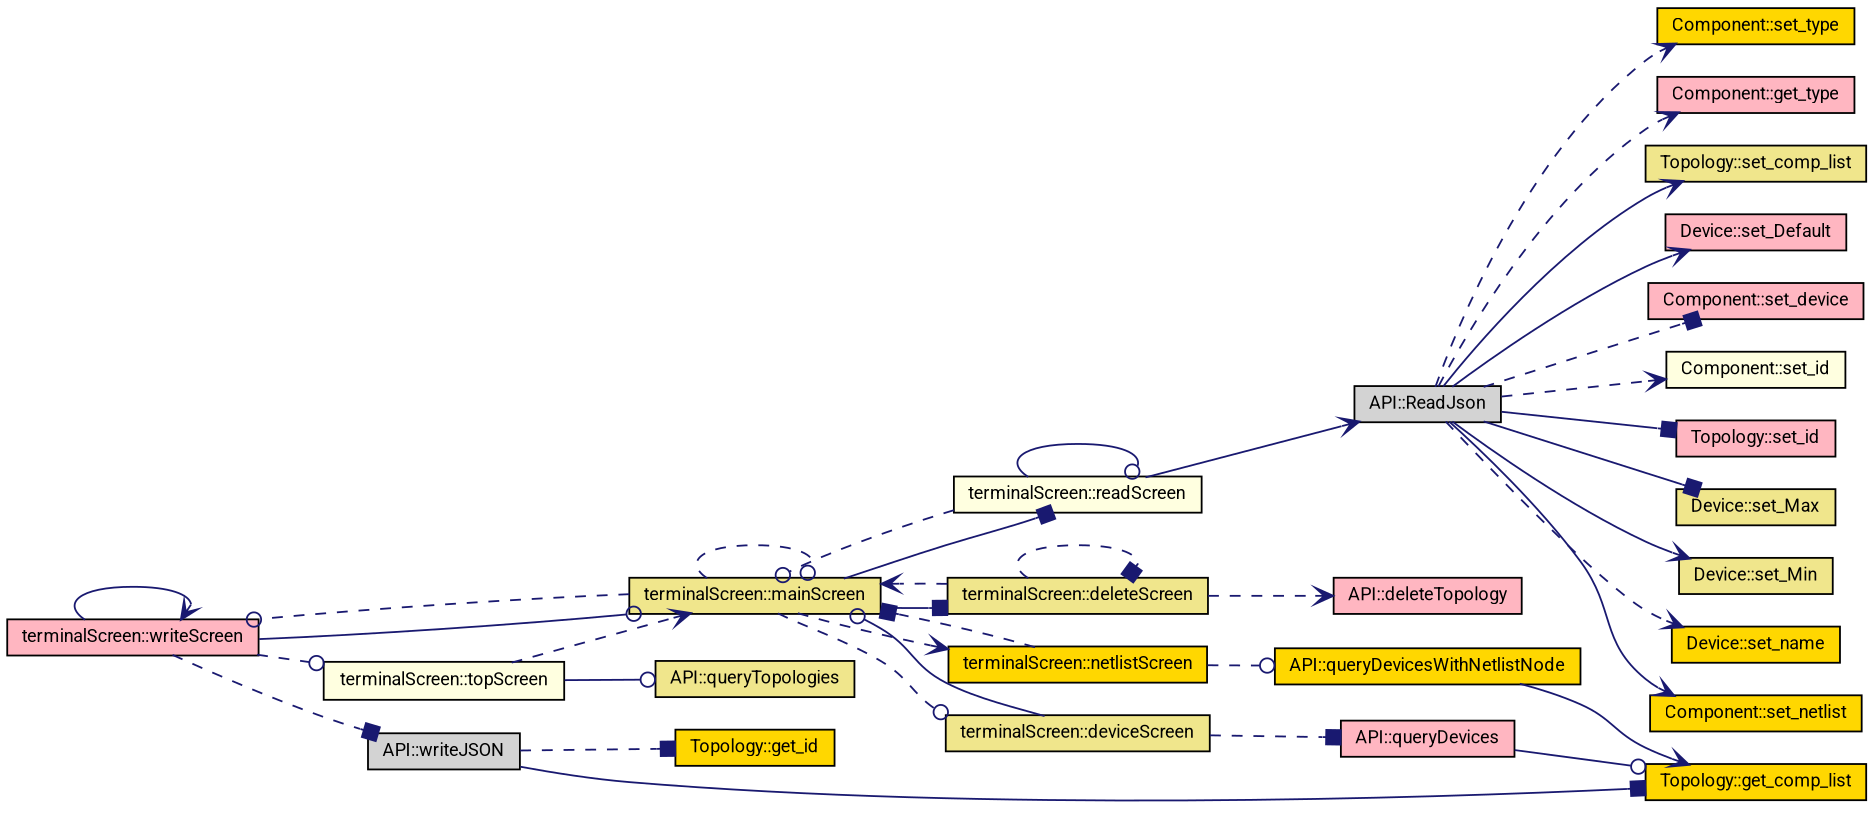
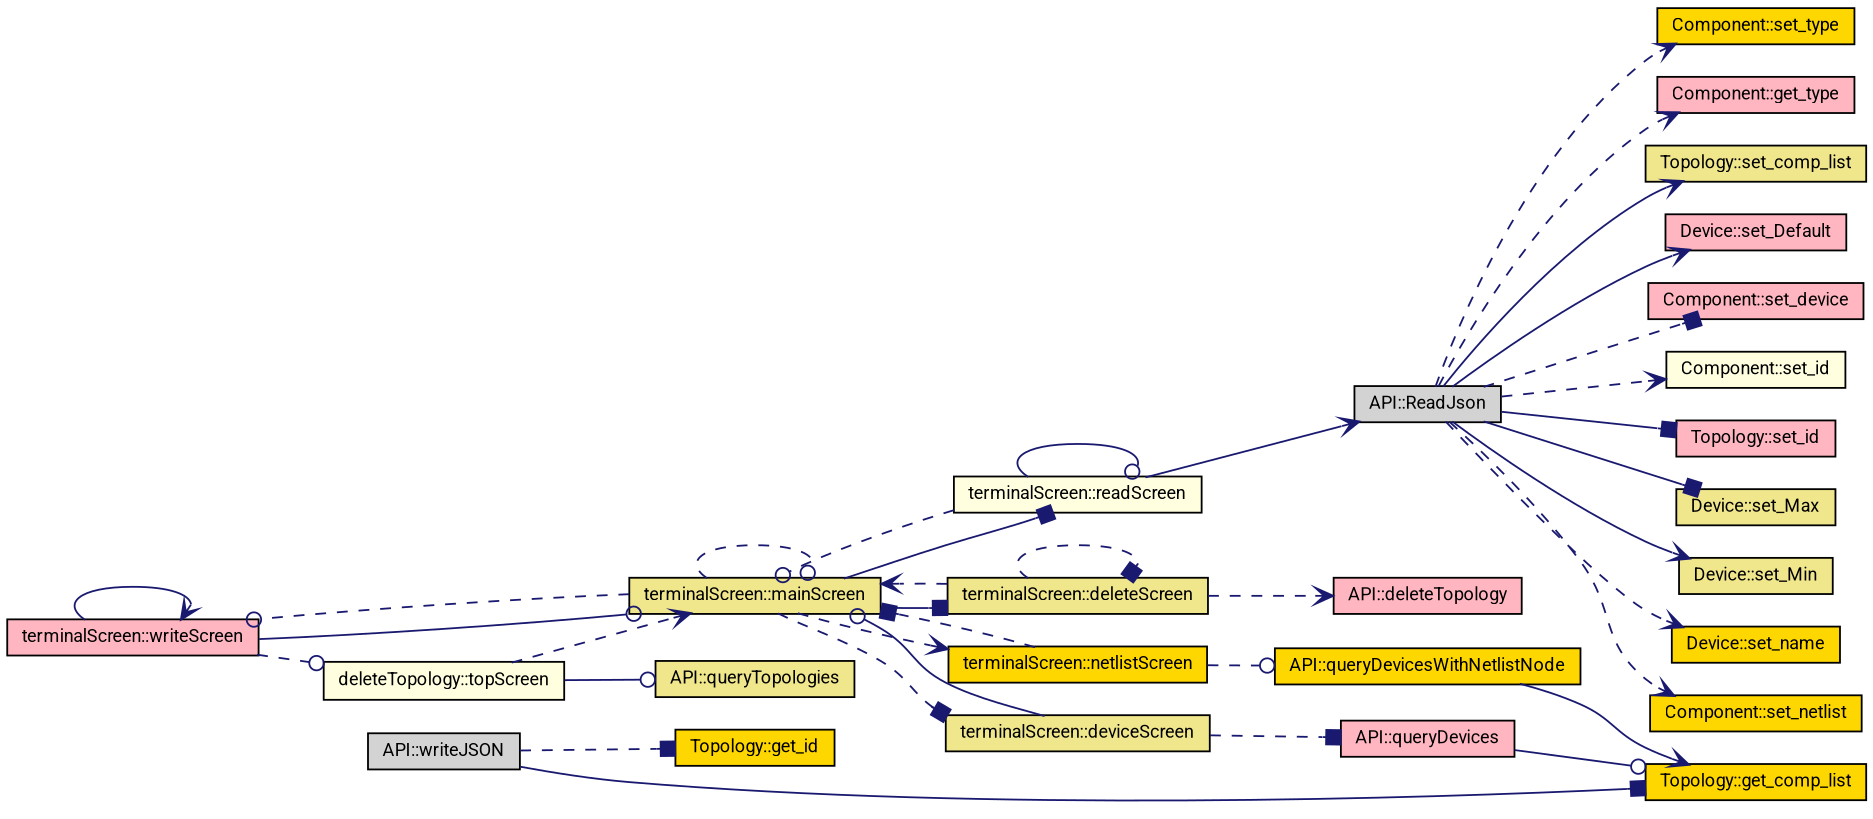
(1596, 588) -> (1596, 588)
(862, 651) -> (862, 651)
(444, 681) -> (444, 681)
(265, 695) -> none
